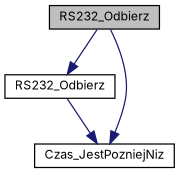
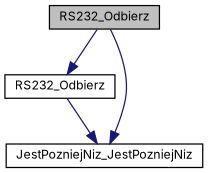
(104, 156) -> (104, 156)
